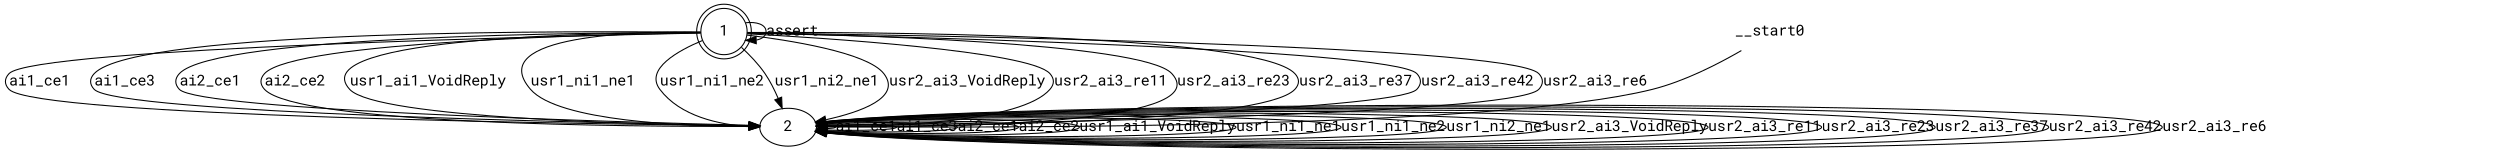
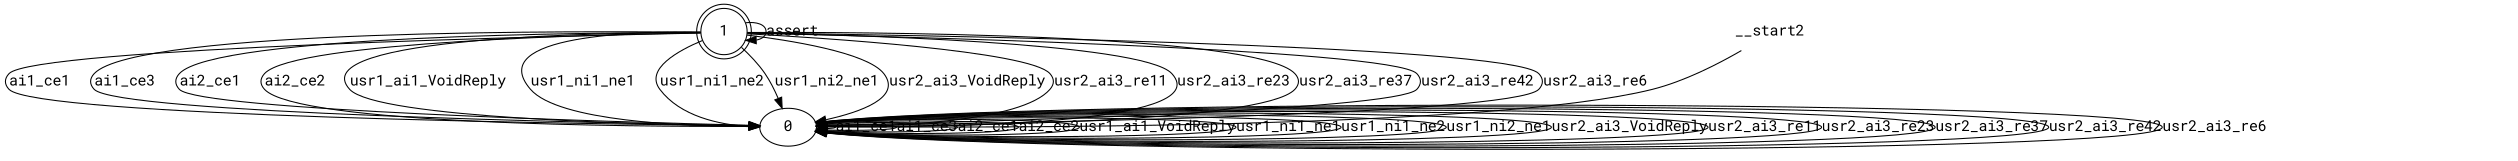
(1770, 32) -> (1770, 32)
(788, 127) -> (788, 127)
